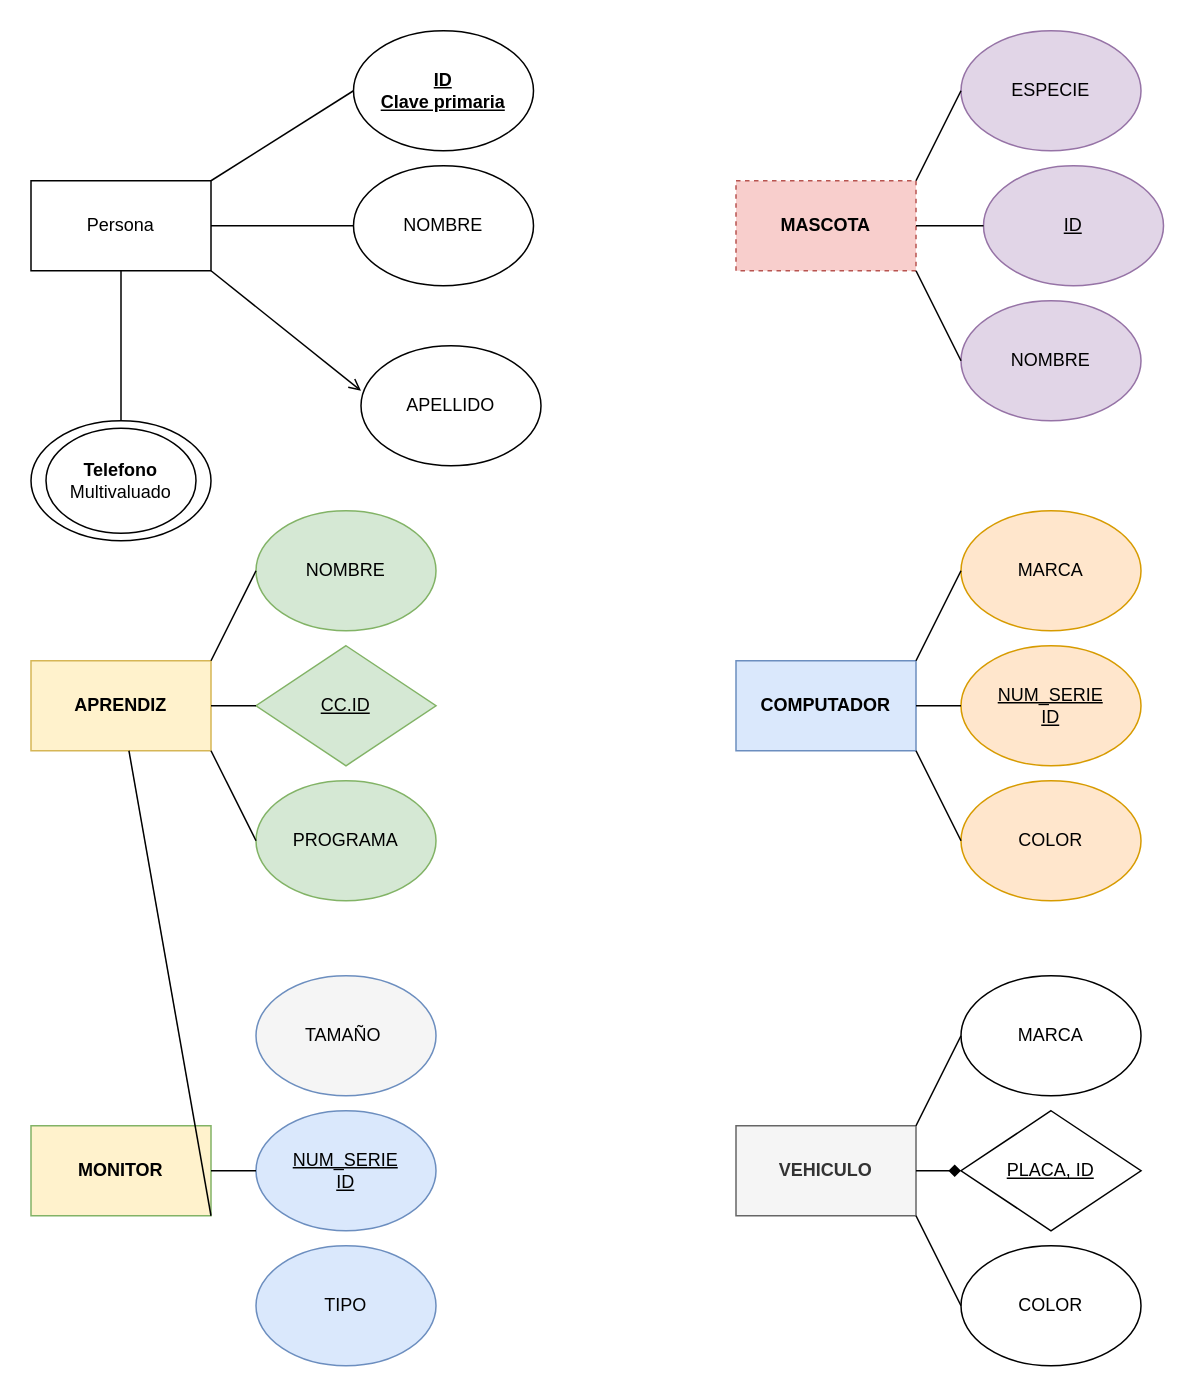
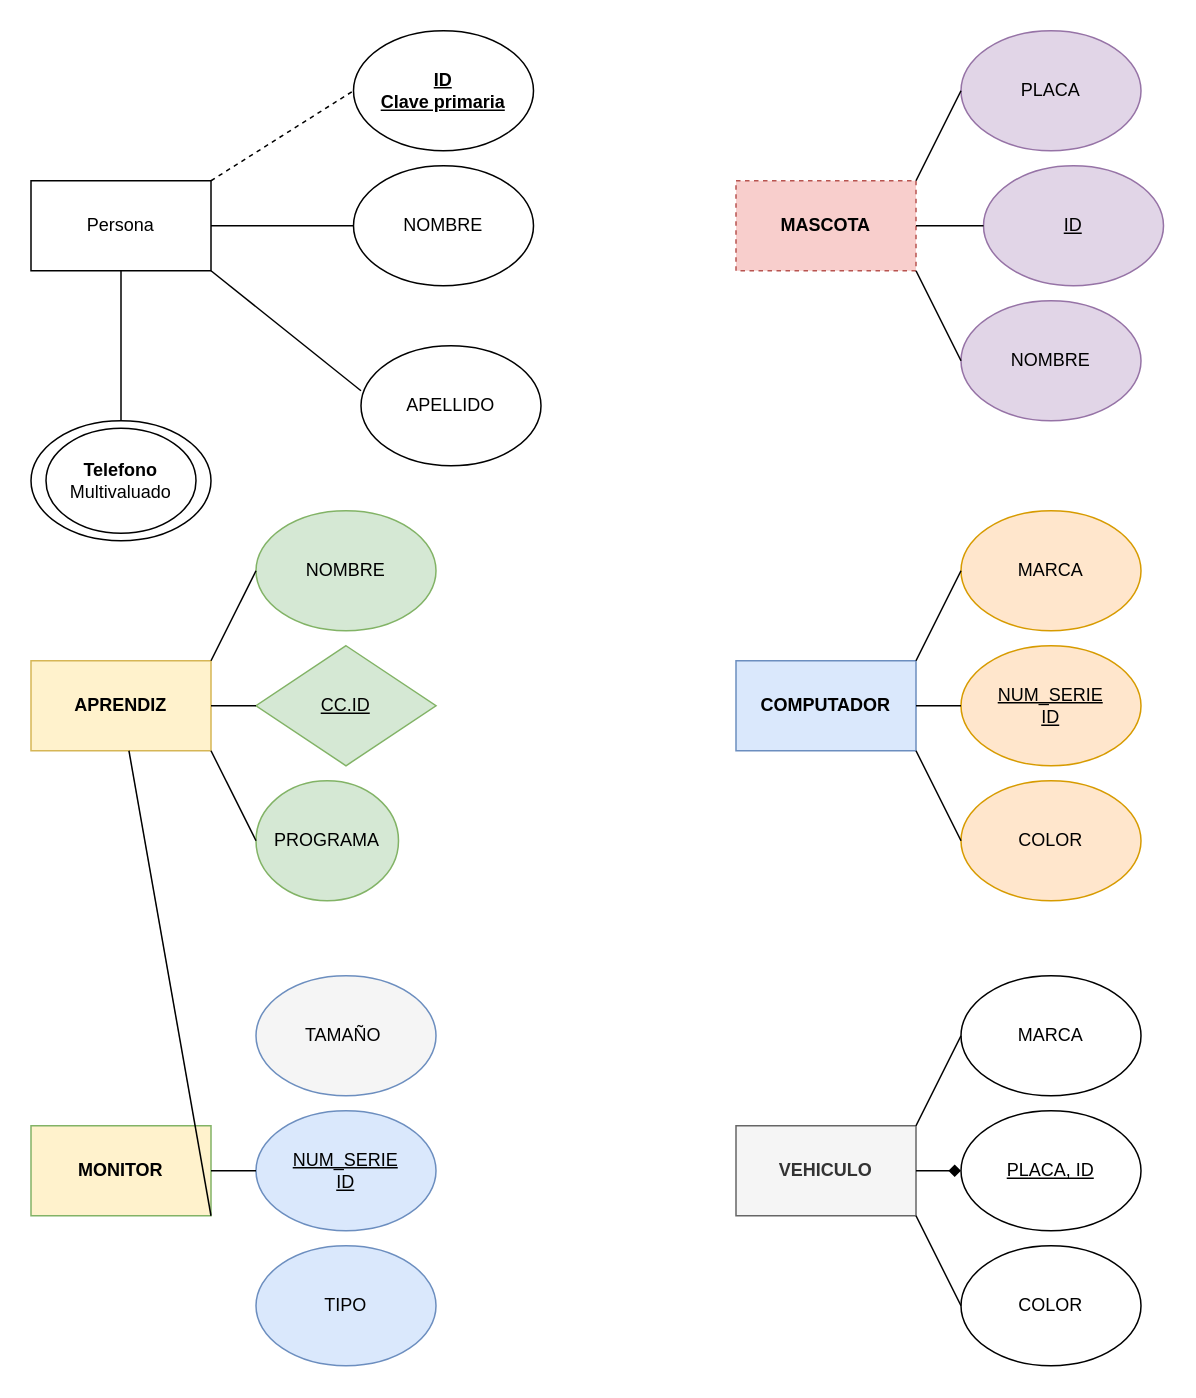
(1051, 91) -> (1051, 91)
(283, 135) -> (283, 135)
(356, 387) -> (357, 388)
(346, 841) -> (327, 841)
(1051, 1171) -> (1051, 1171)
